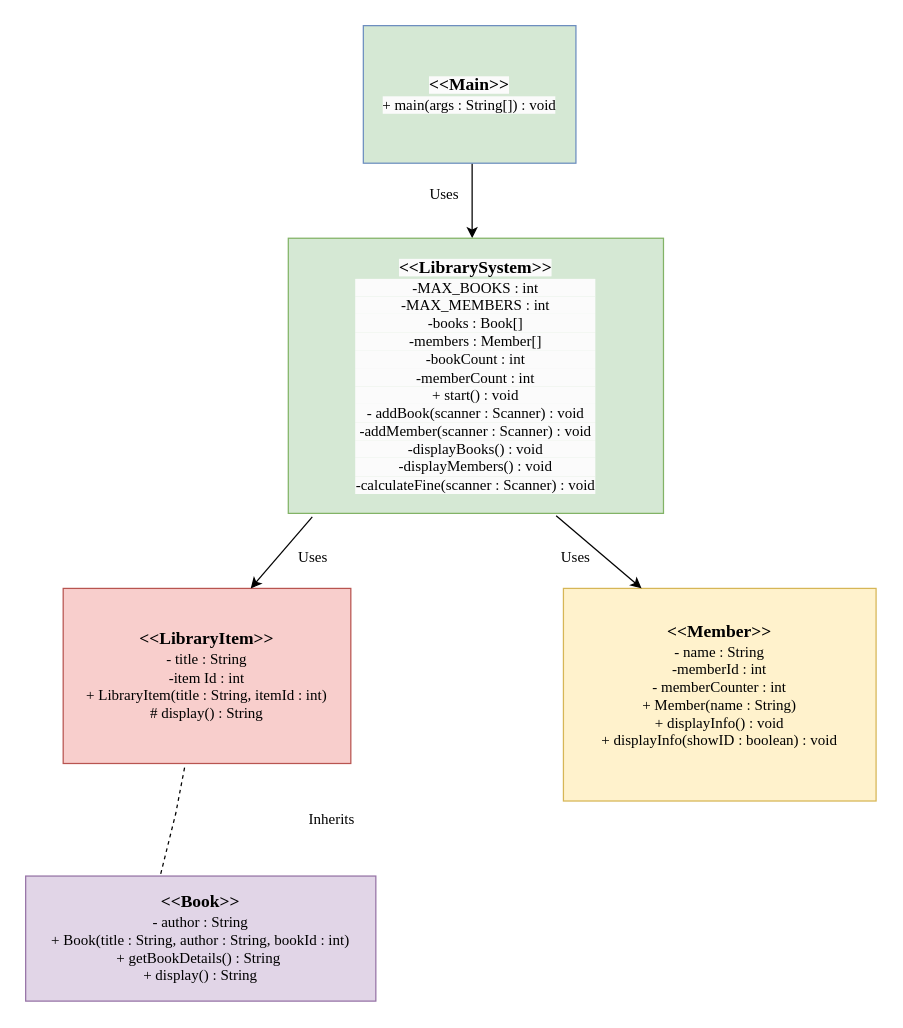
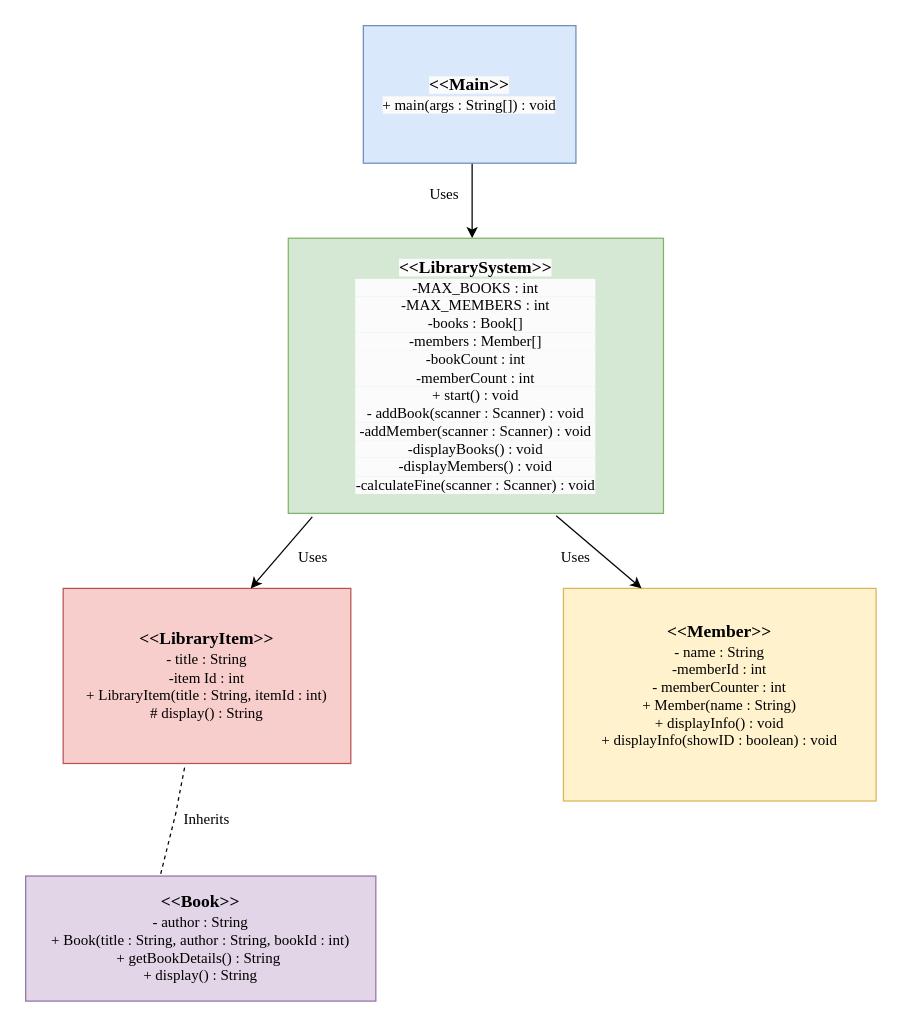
(469, 94) -> (469, 94)
(332, 819) -> (207, 819)
